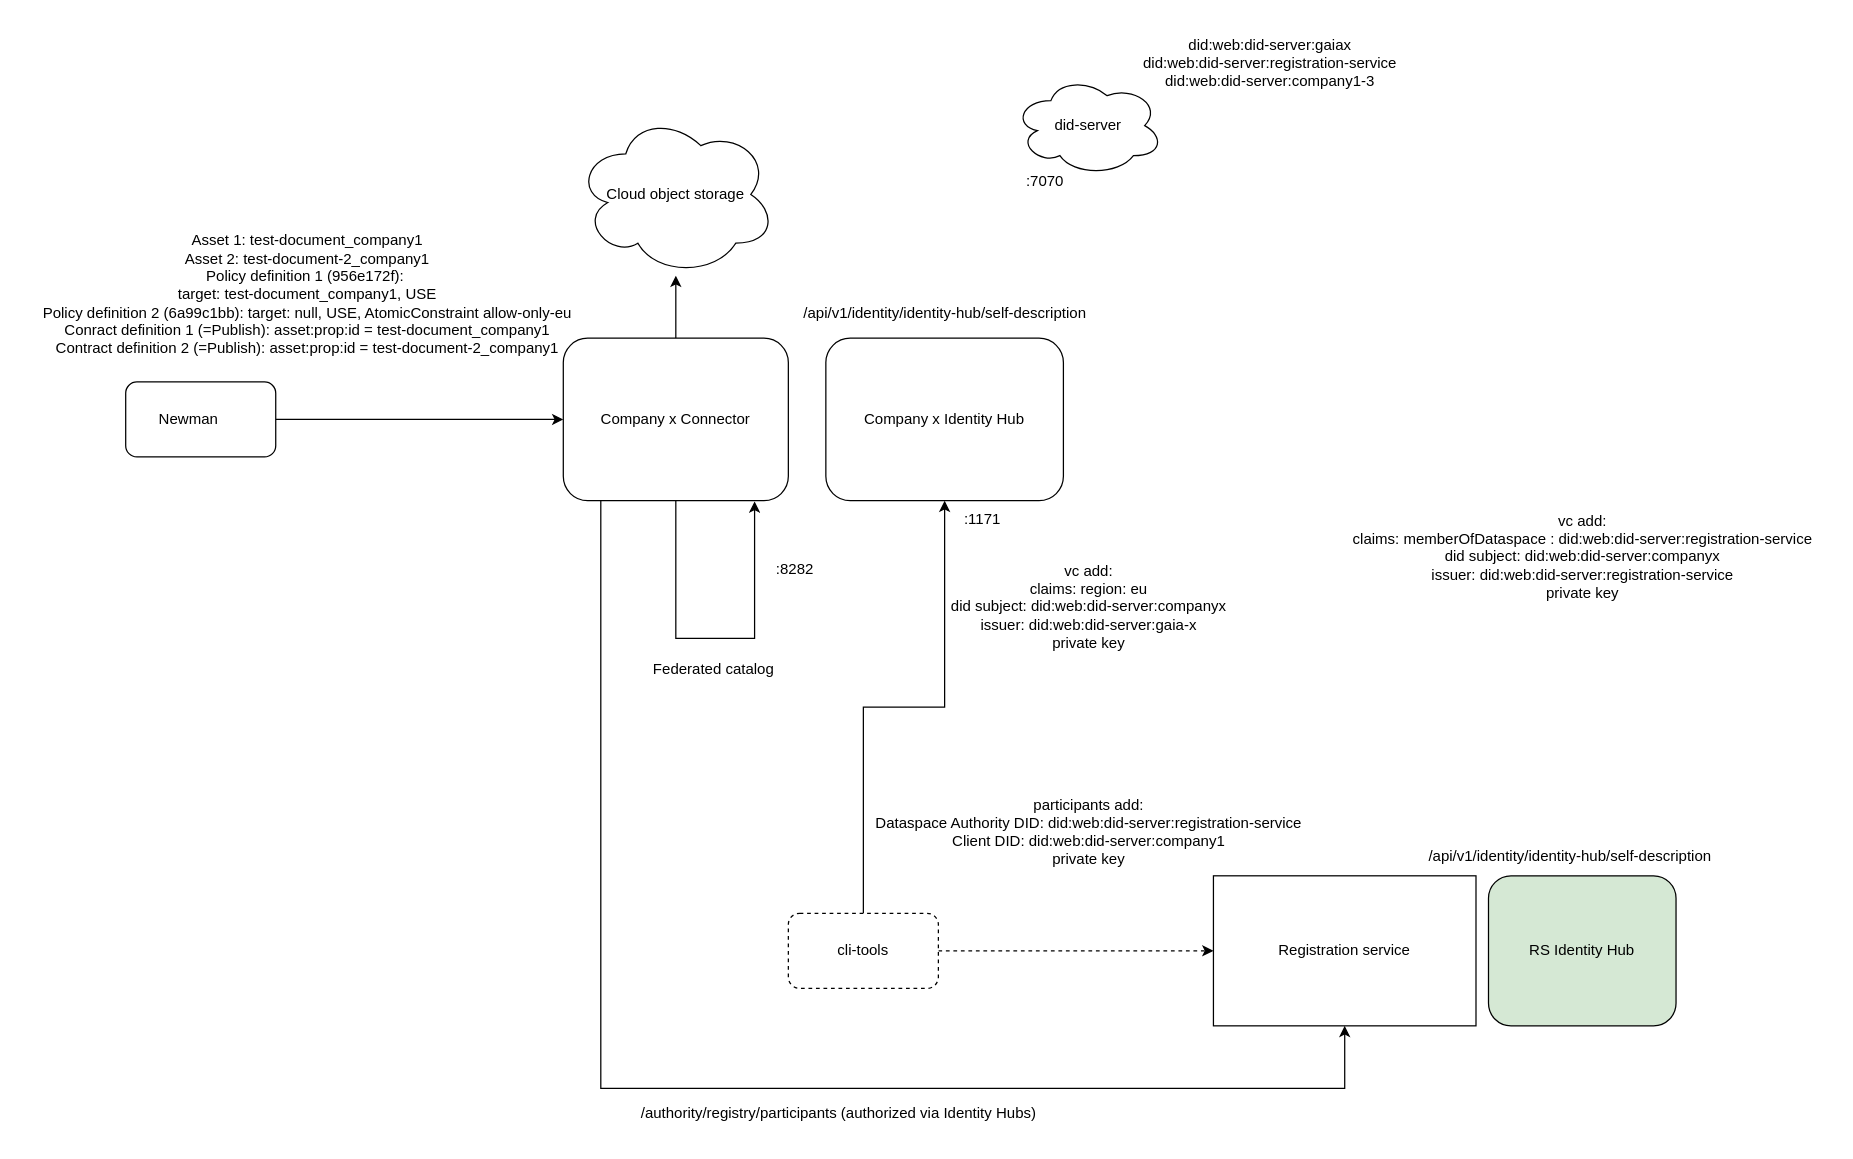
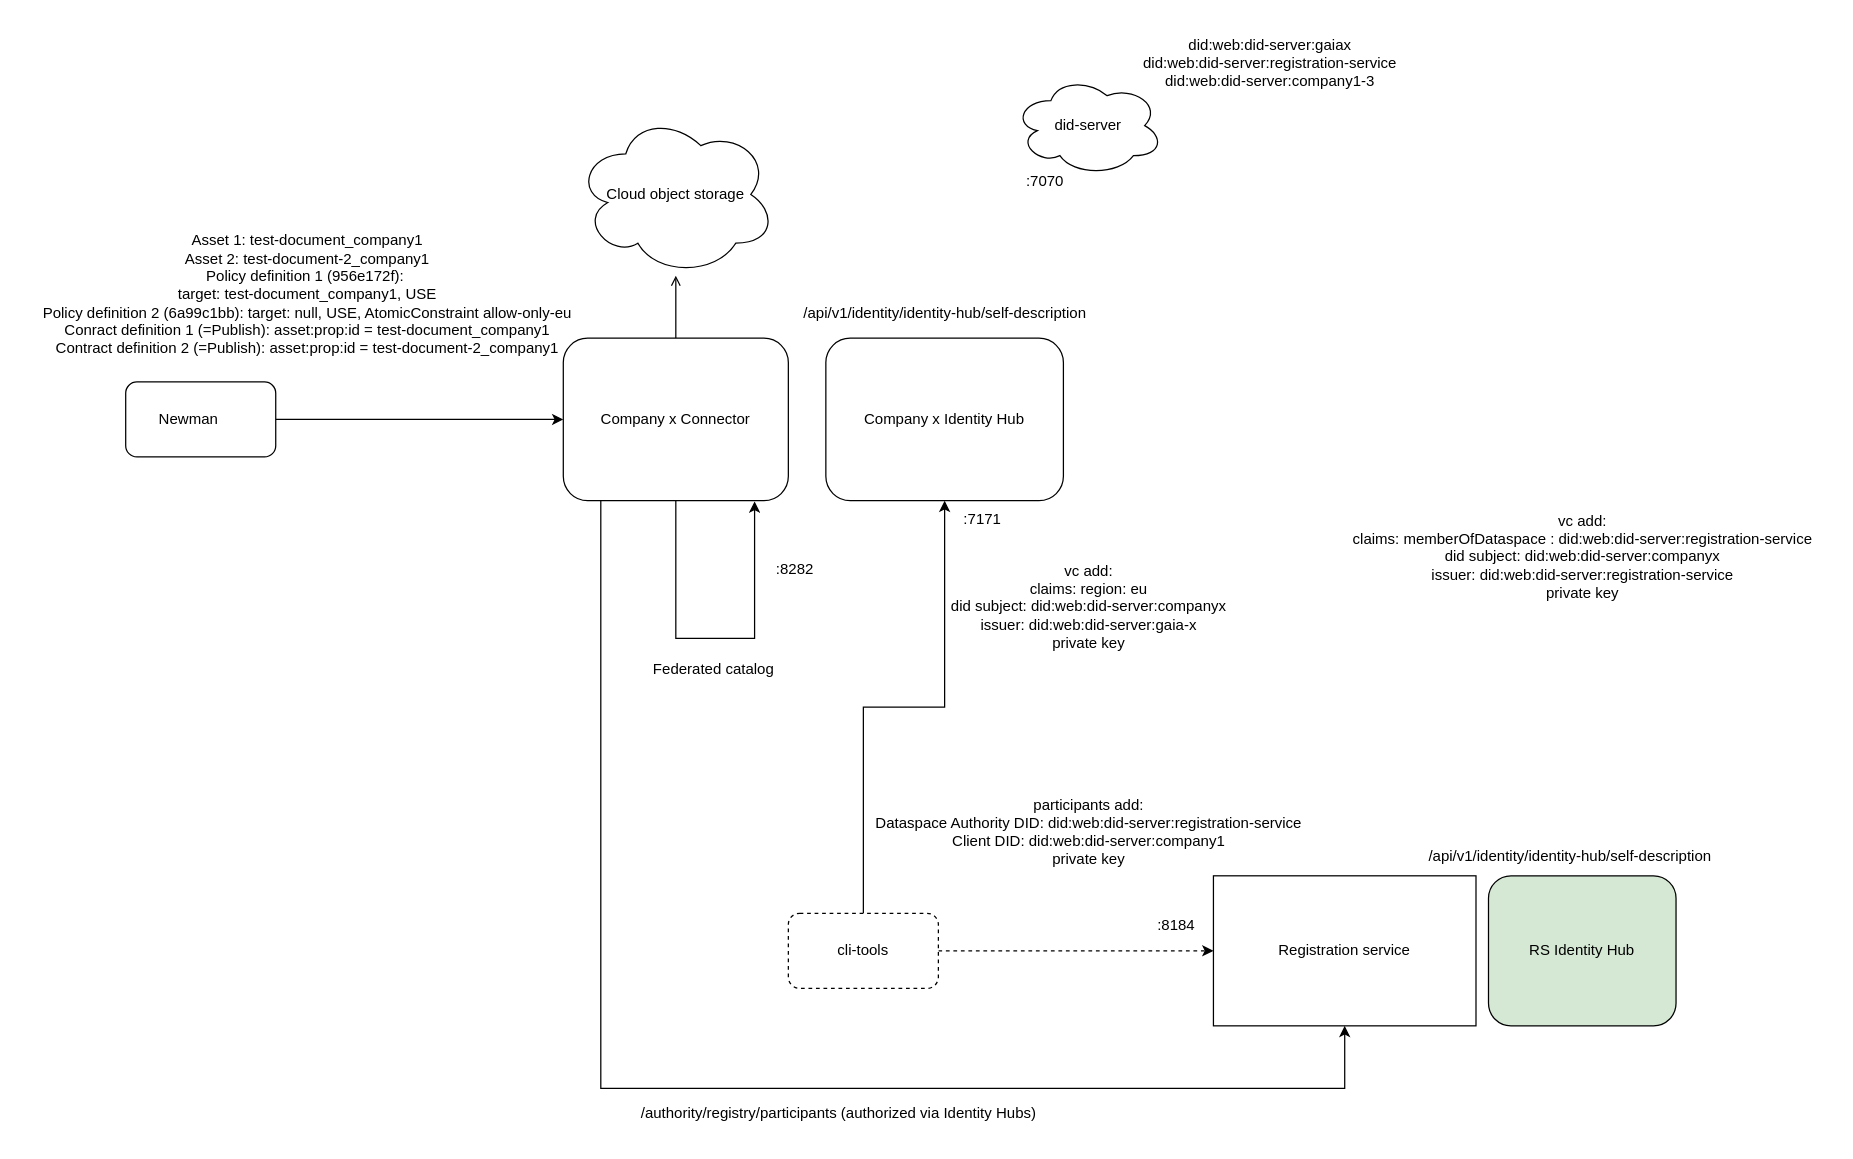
(676, 286) -> (676, 283)
(983, 519) -> (983, 519)
none -> (1176, 926)
